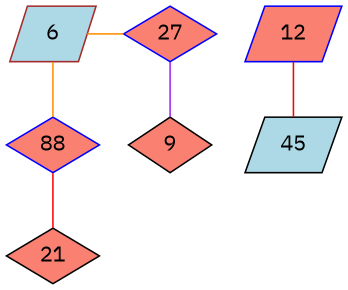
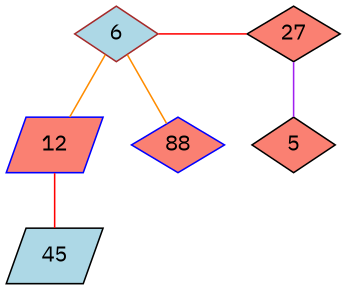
(53, 34) -> (116, 34)
(105, 34) -> (203, 34)
(170, 34) -> (294, 34)
none -> (88, 86)
(170, 145) -> (294, 145)
(53, 256) -> none
